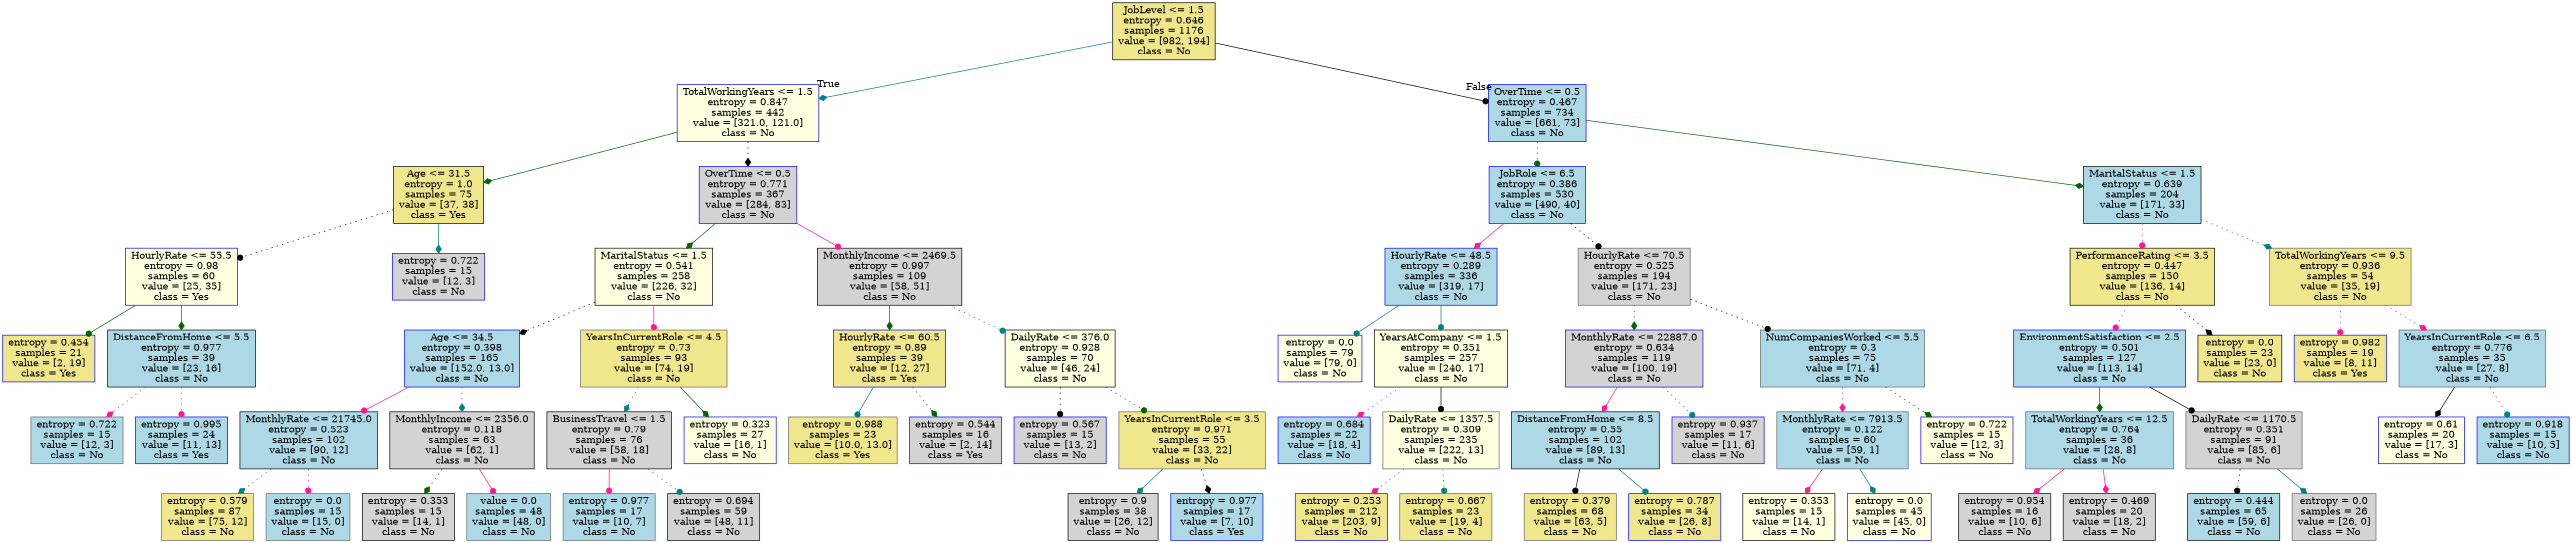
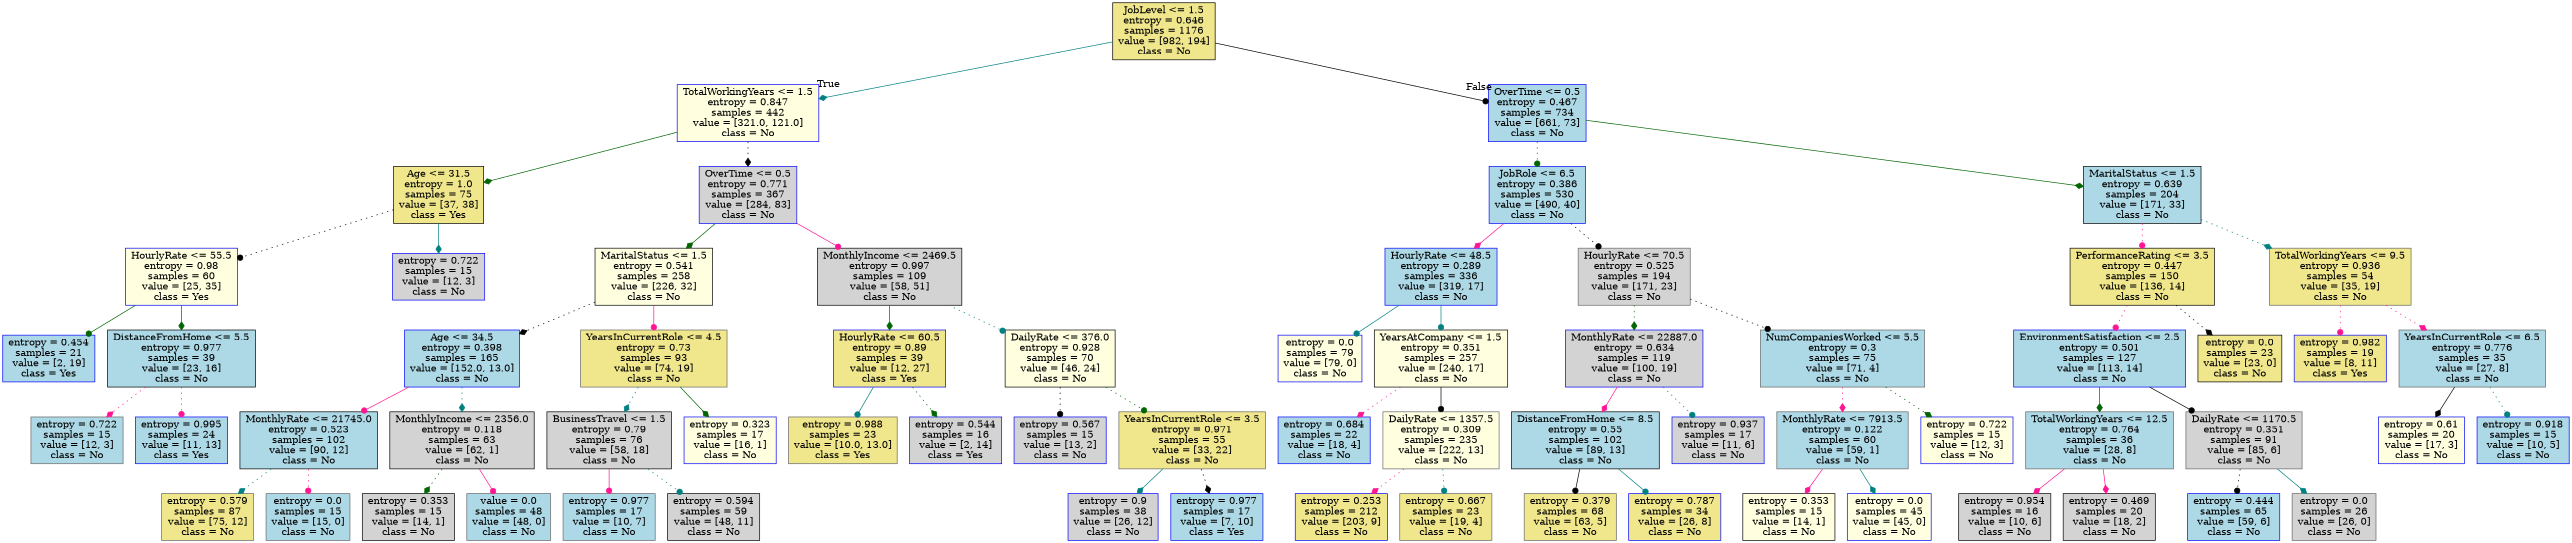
(49, 359) -> (49, 359)
(730, 440) -> (730, 440)
(714, 517) -> (714, 517)
(1113, 517) -> (1113, 517)
(2234, 517) -> (2234, 517)
